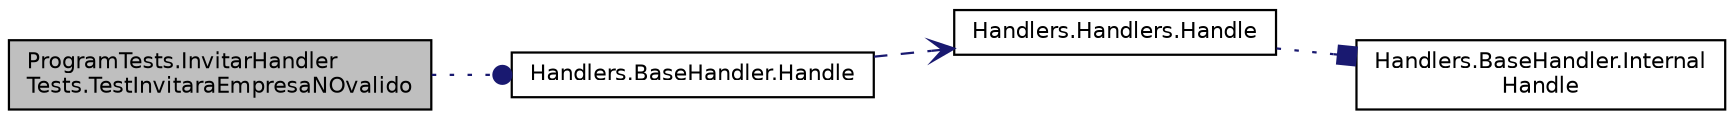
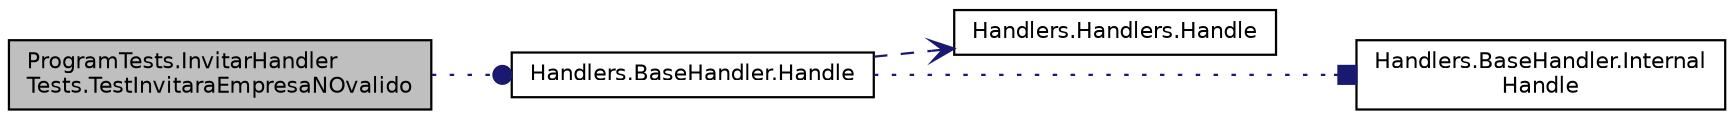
(1305, 51) -> (1104, 75)
